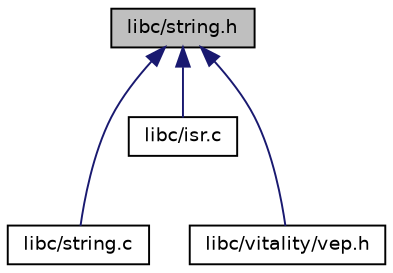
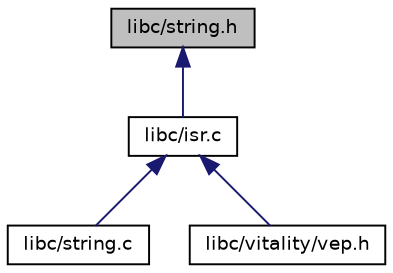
(102, 137) -> (124, 198)
(263, 137) -> (242, 198)
